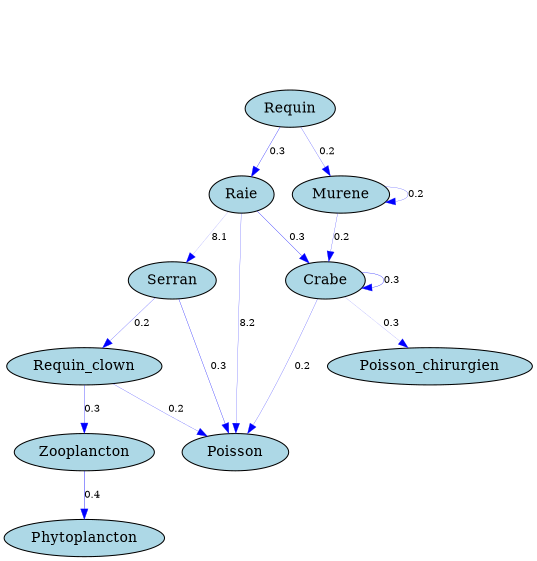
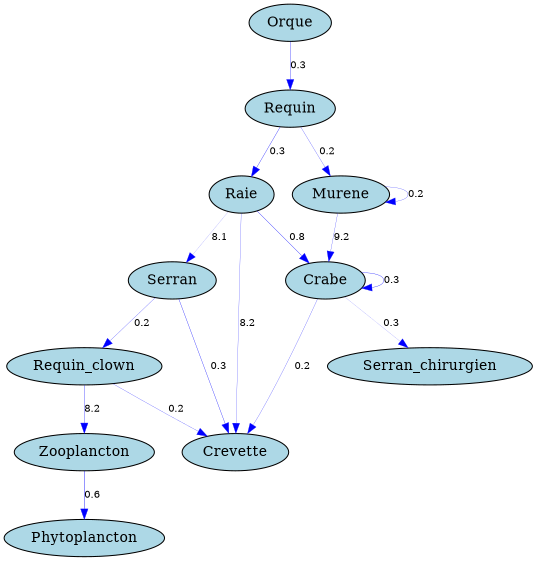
none -> (290, 23)
(297, 237) -> (297, 237)
(342, 237) -> (342, 237)
(430, 366) -> (430, 366)
(93, 409) -> (93, 409)
(235, 452) -> (235, 452)
(93, 495) -> (93, 495)
